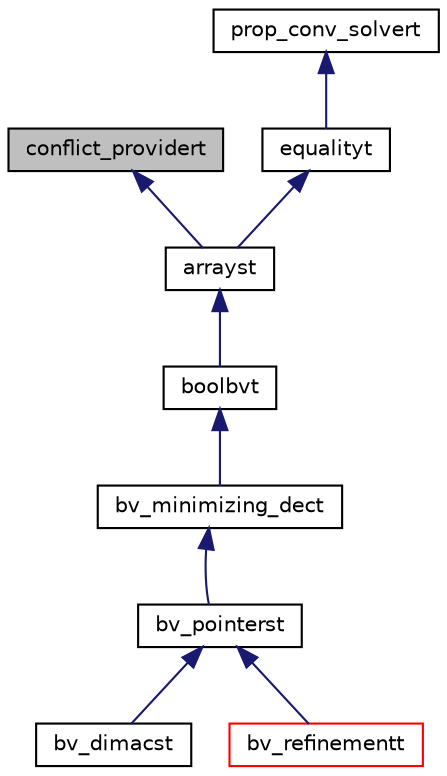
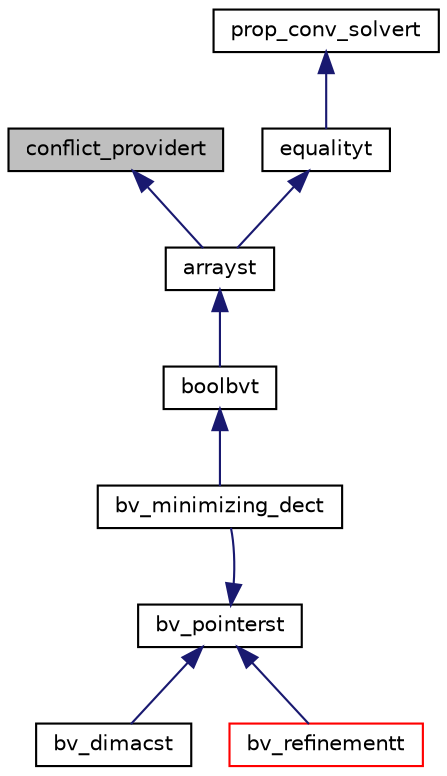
(206, 577) -> (234, 556)
